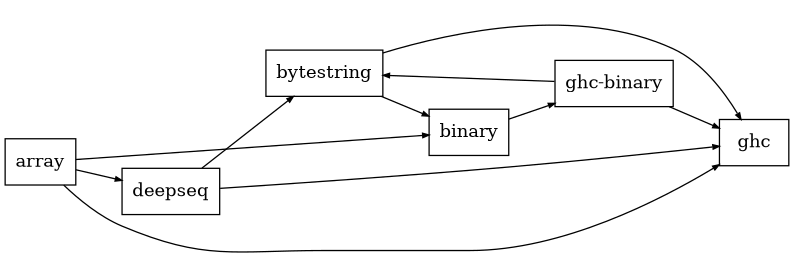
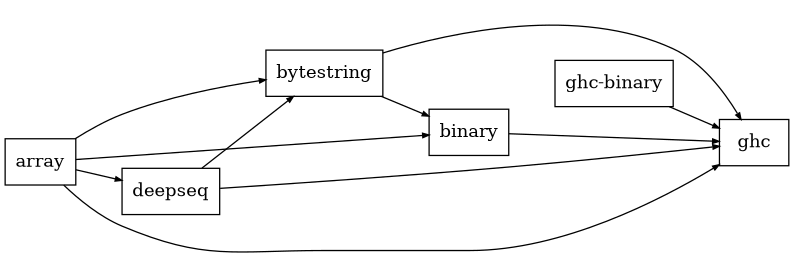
(472, 78) -> (164, 101)
(529, 112) -> (611, 137)
